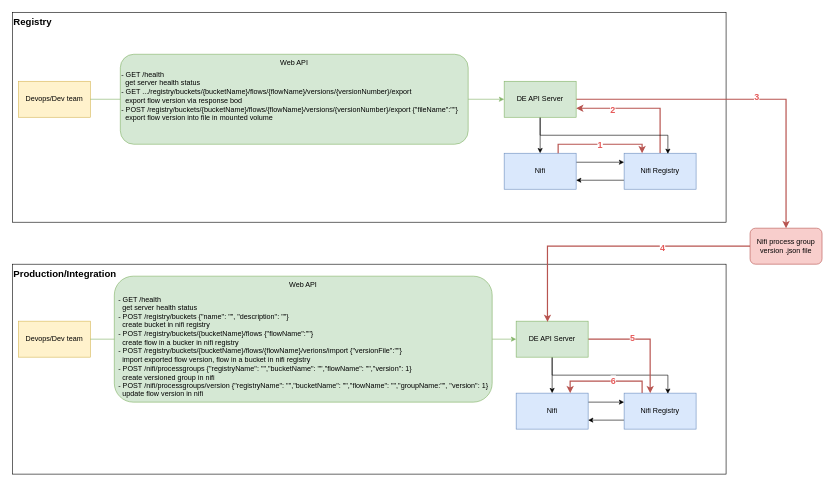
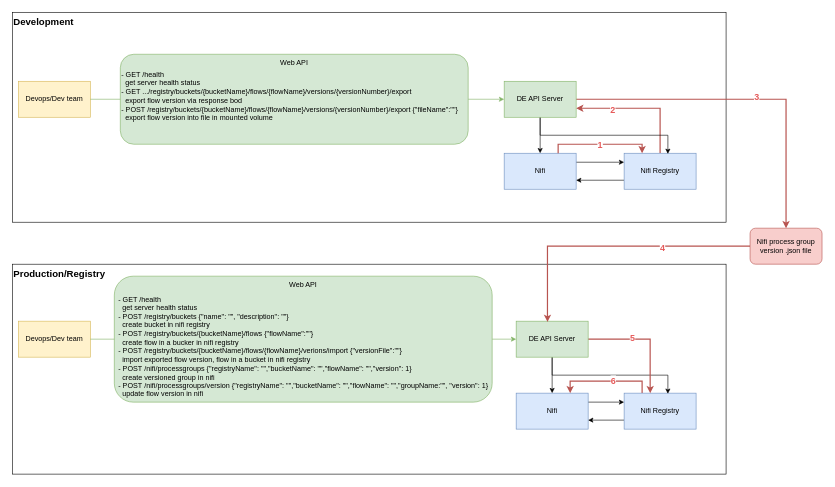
(34, 22) -> (42, 22)
(70, 274) -> (62, 274)
